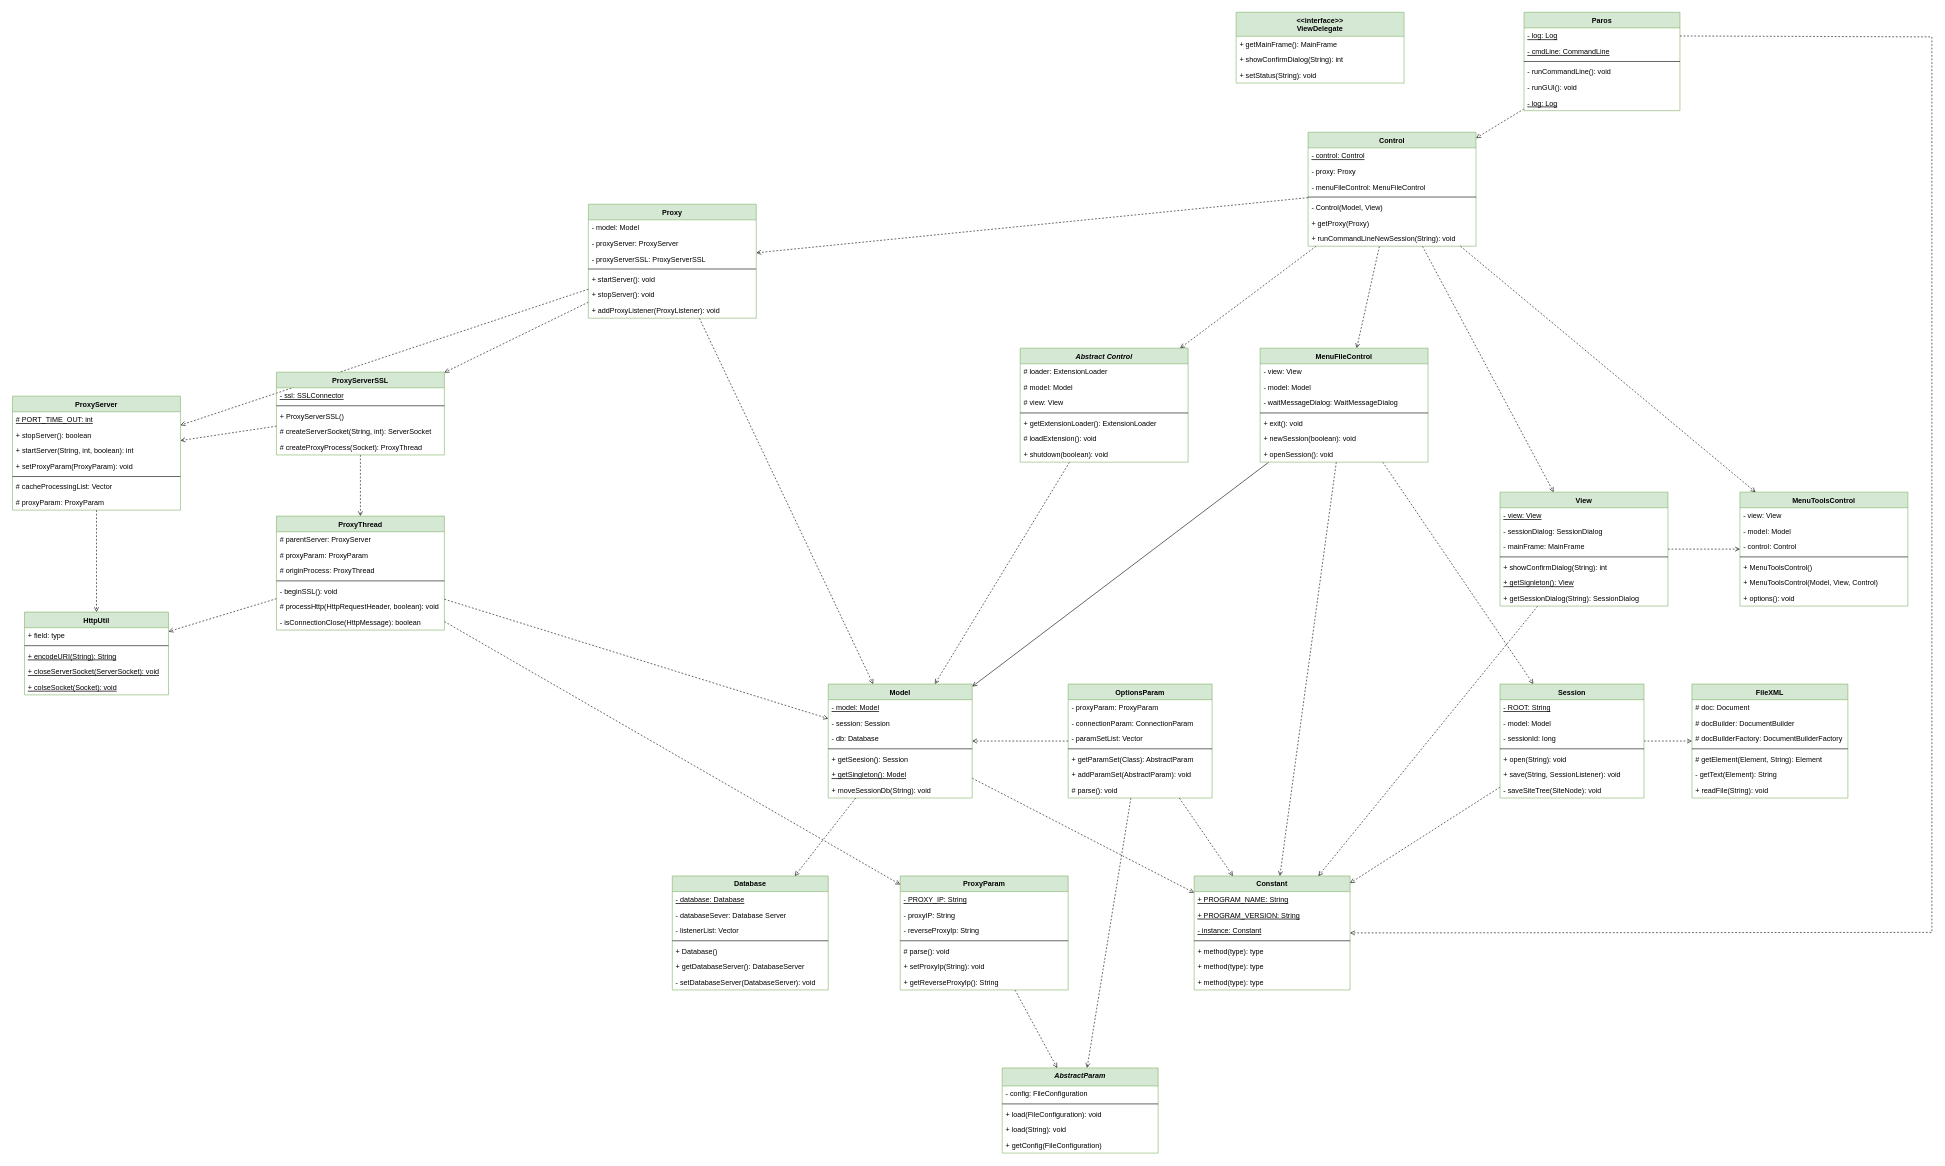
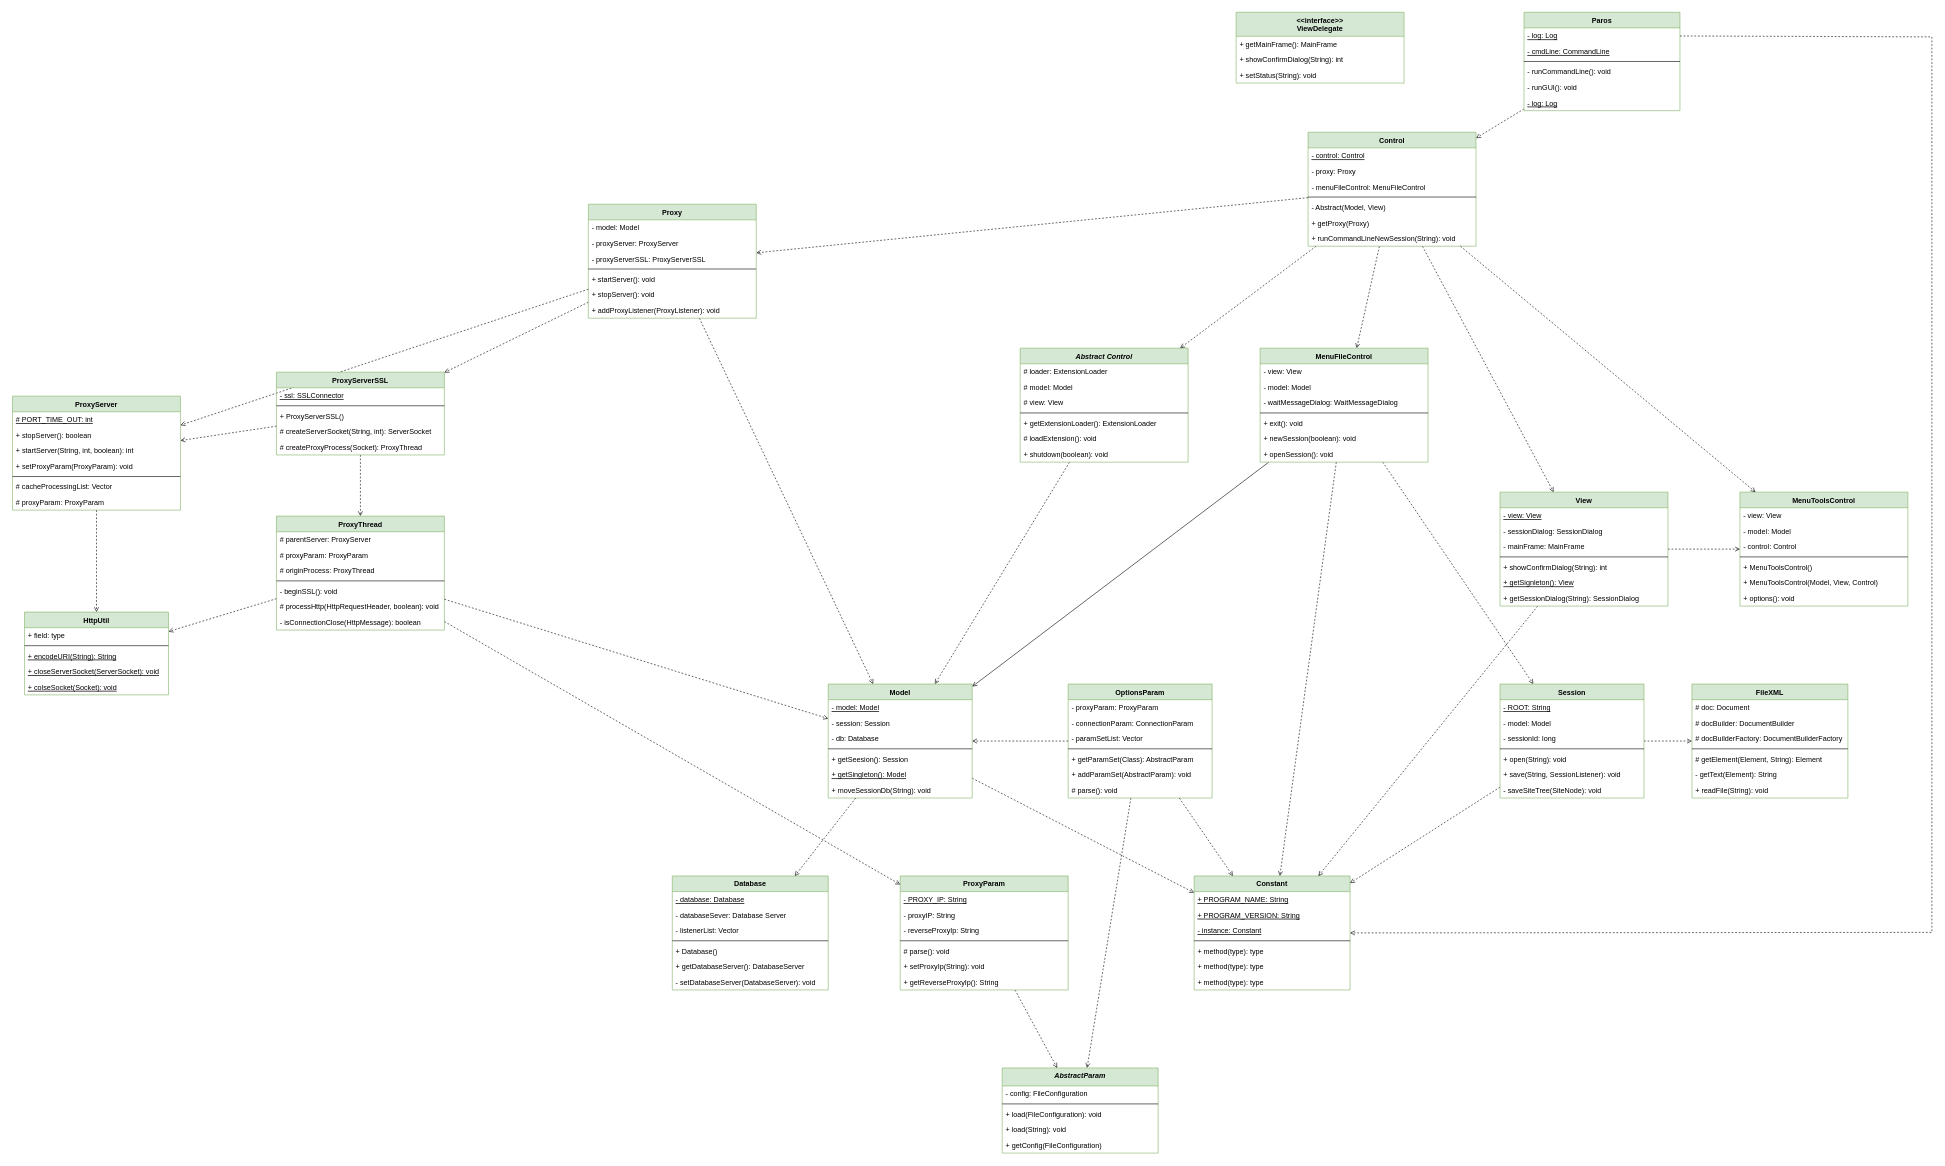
(1350, 208) -> (1353, 208)
